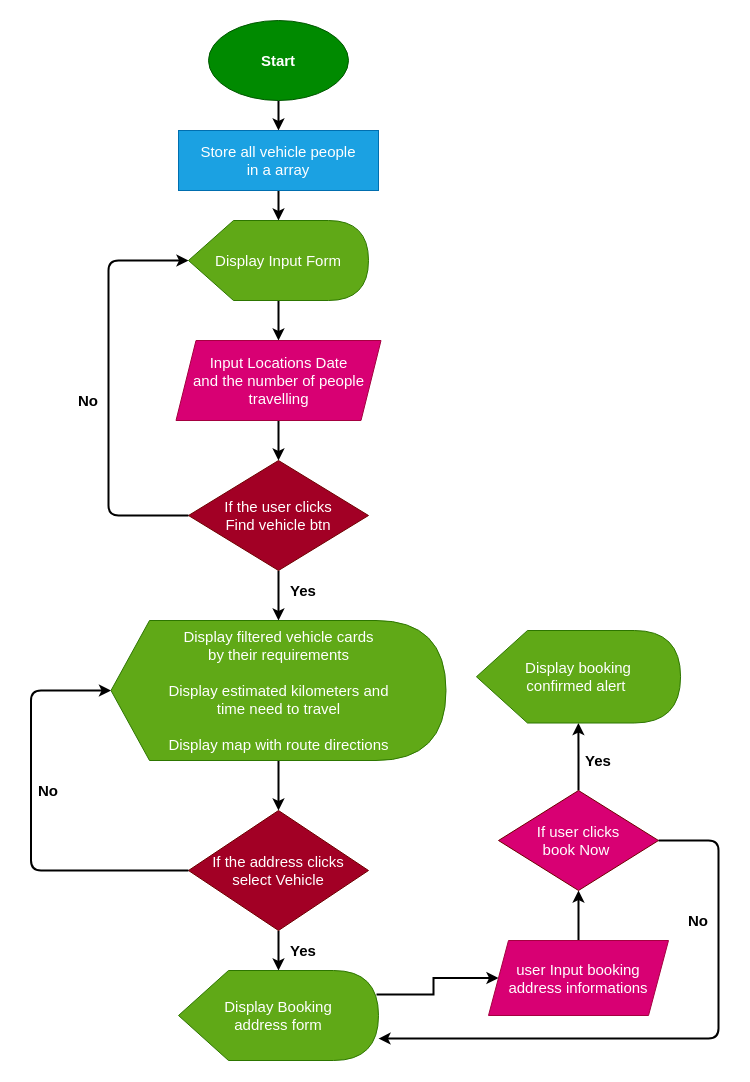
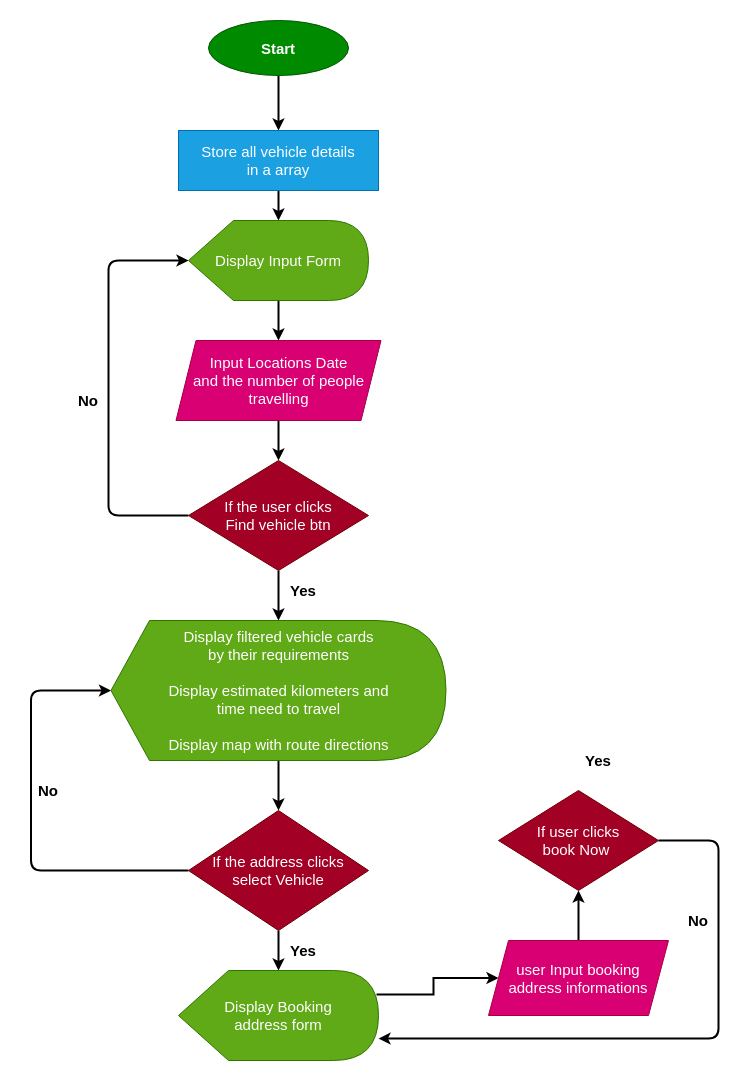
(279, 61) -> (279, 48)
(279, 161) -> (279, 161)
(579, 677) -> none
(579, 761) -> none
(579, 841) -> (579, 841)
